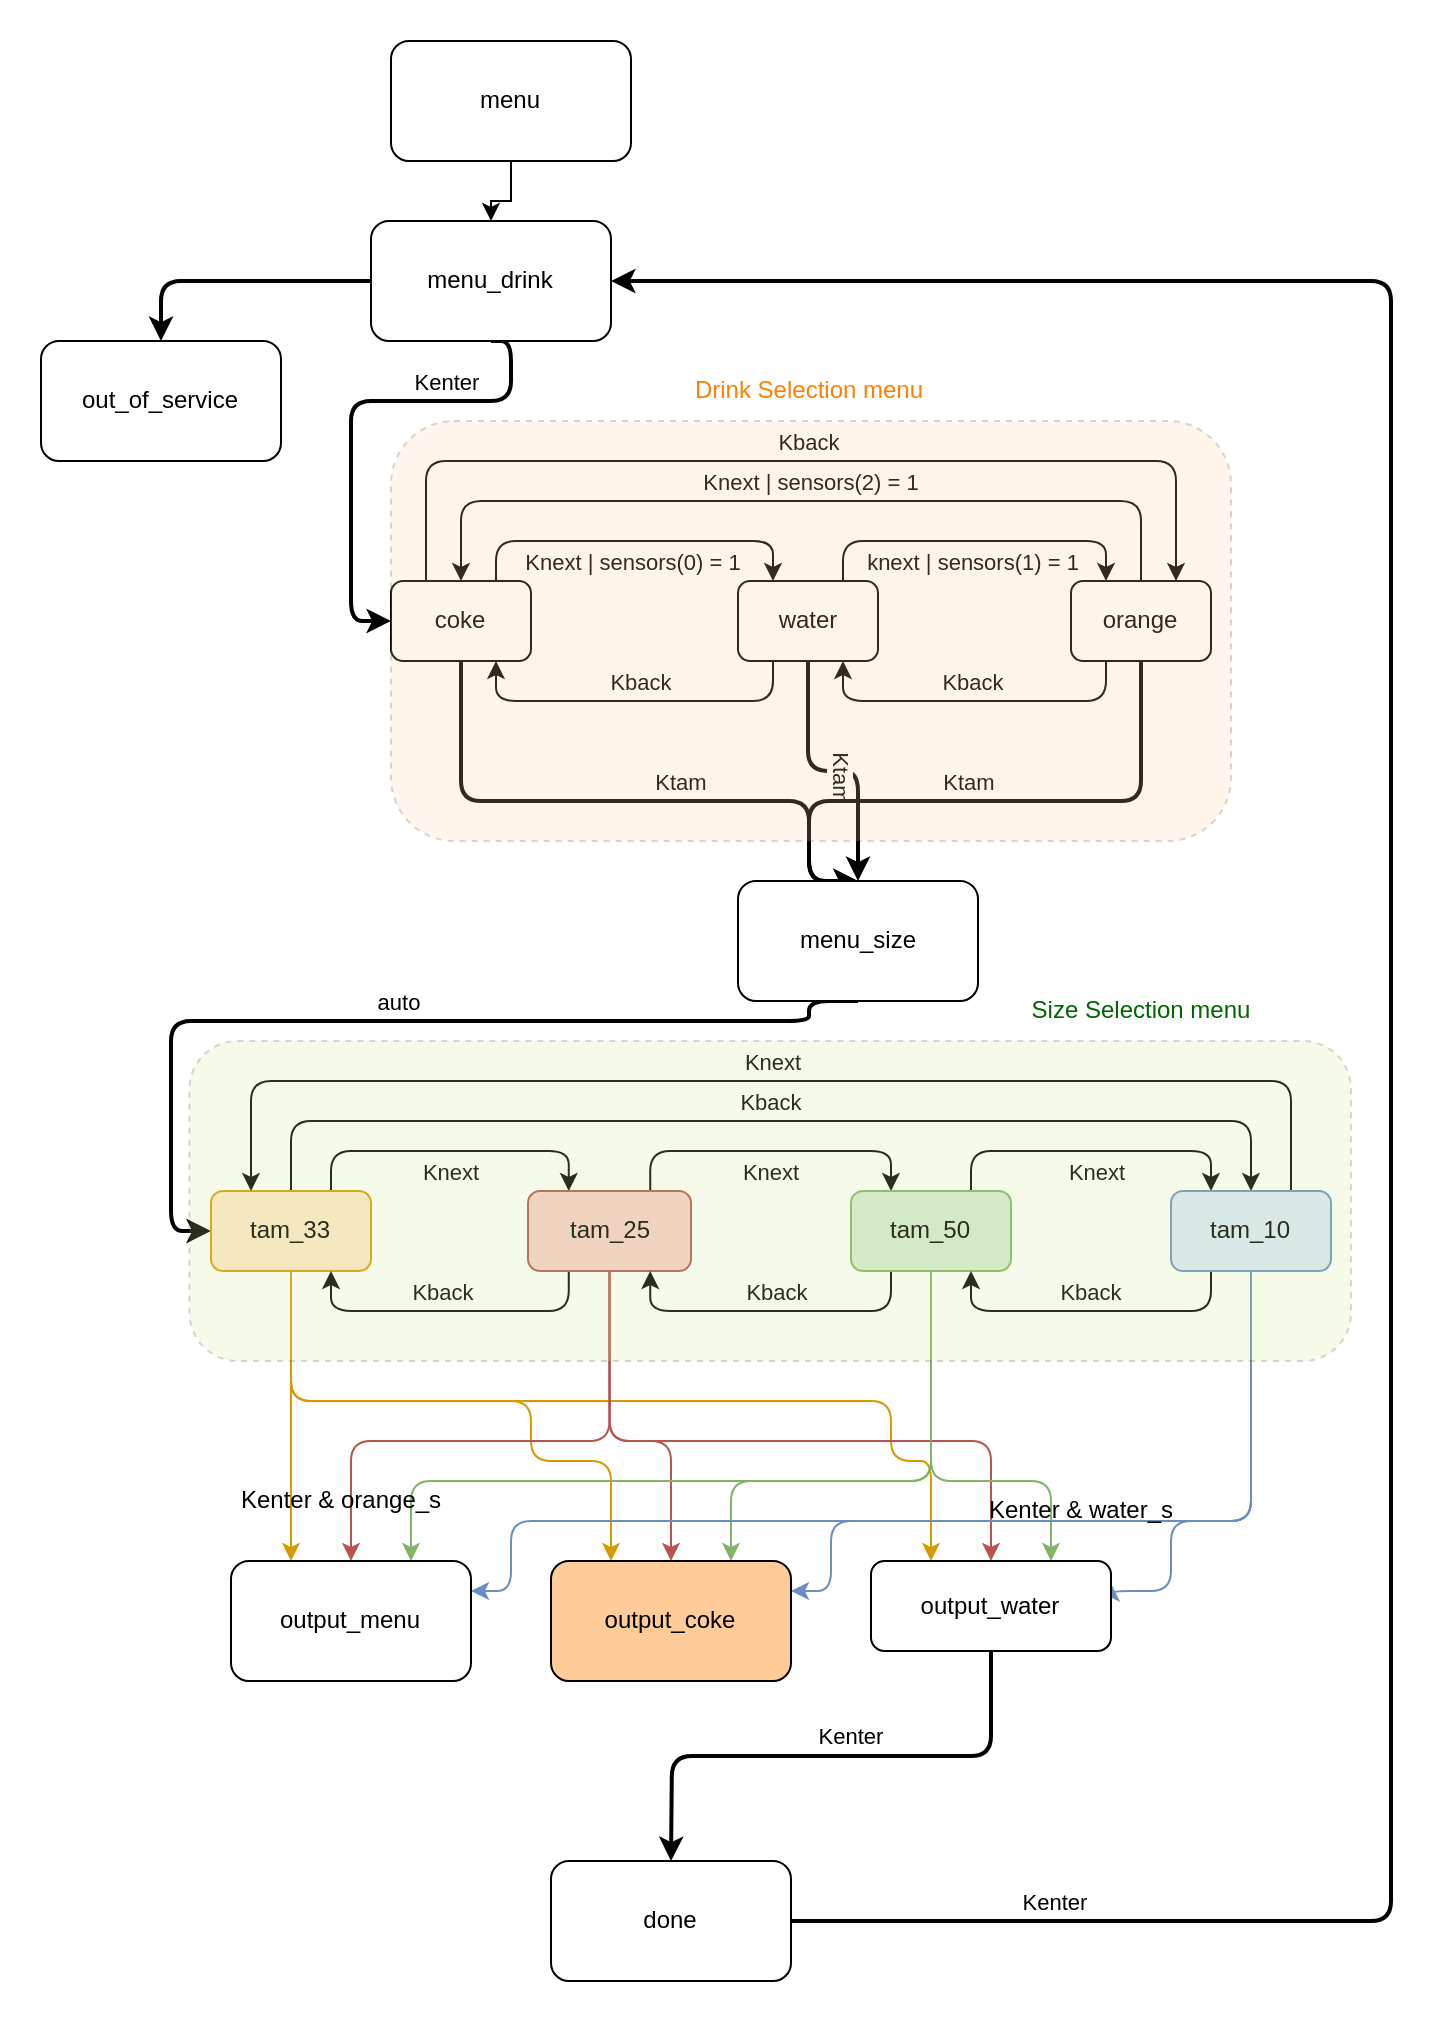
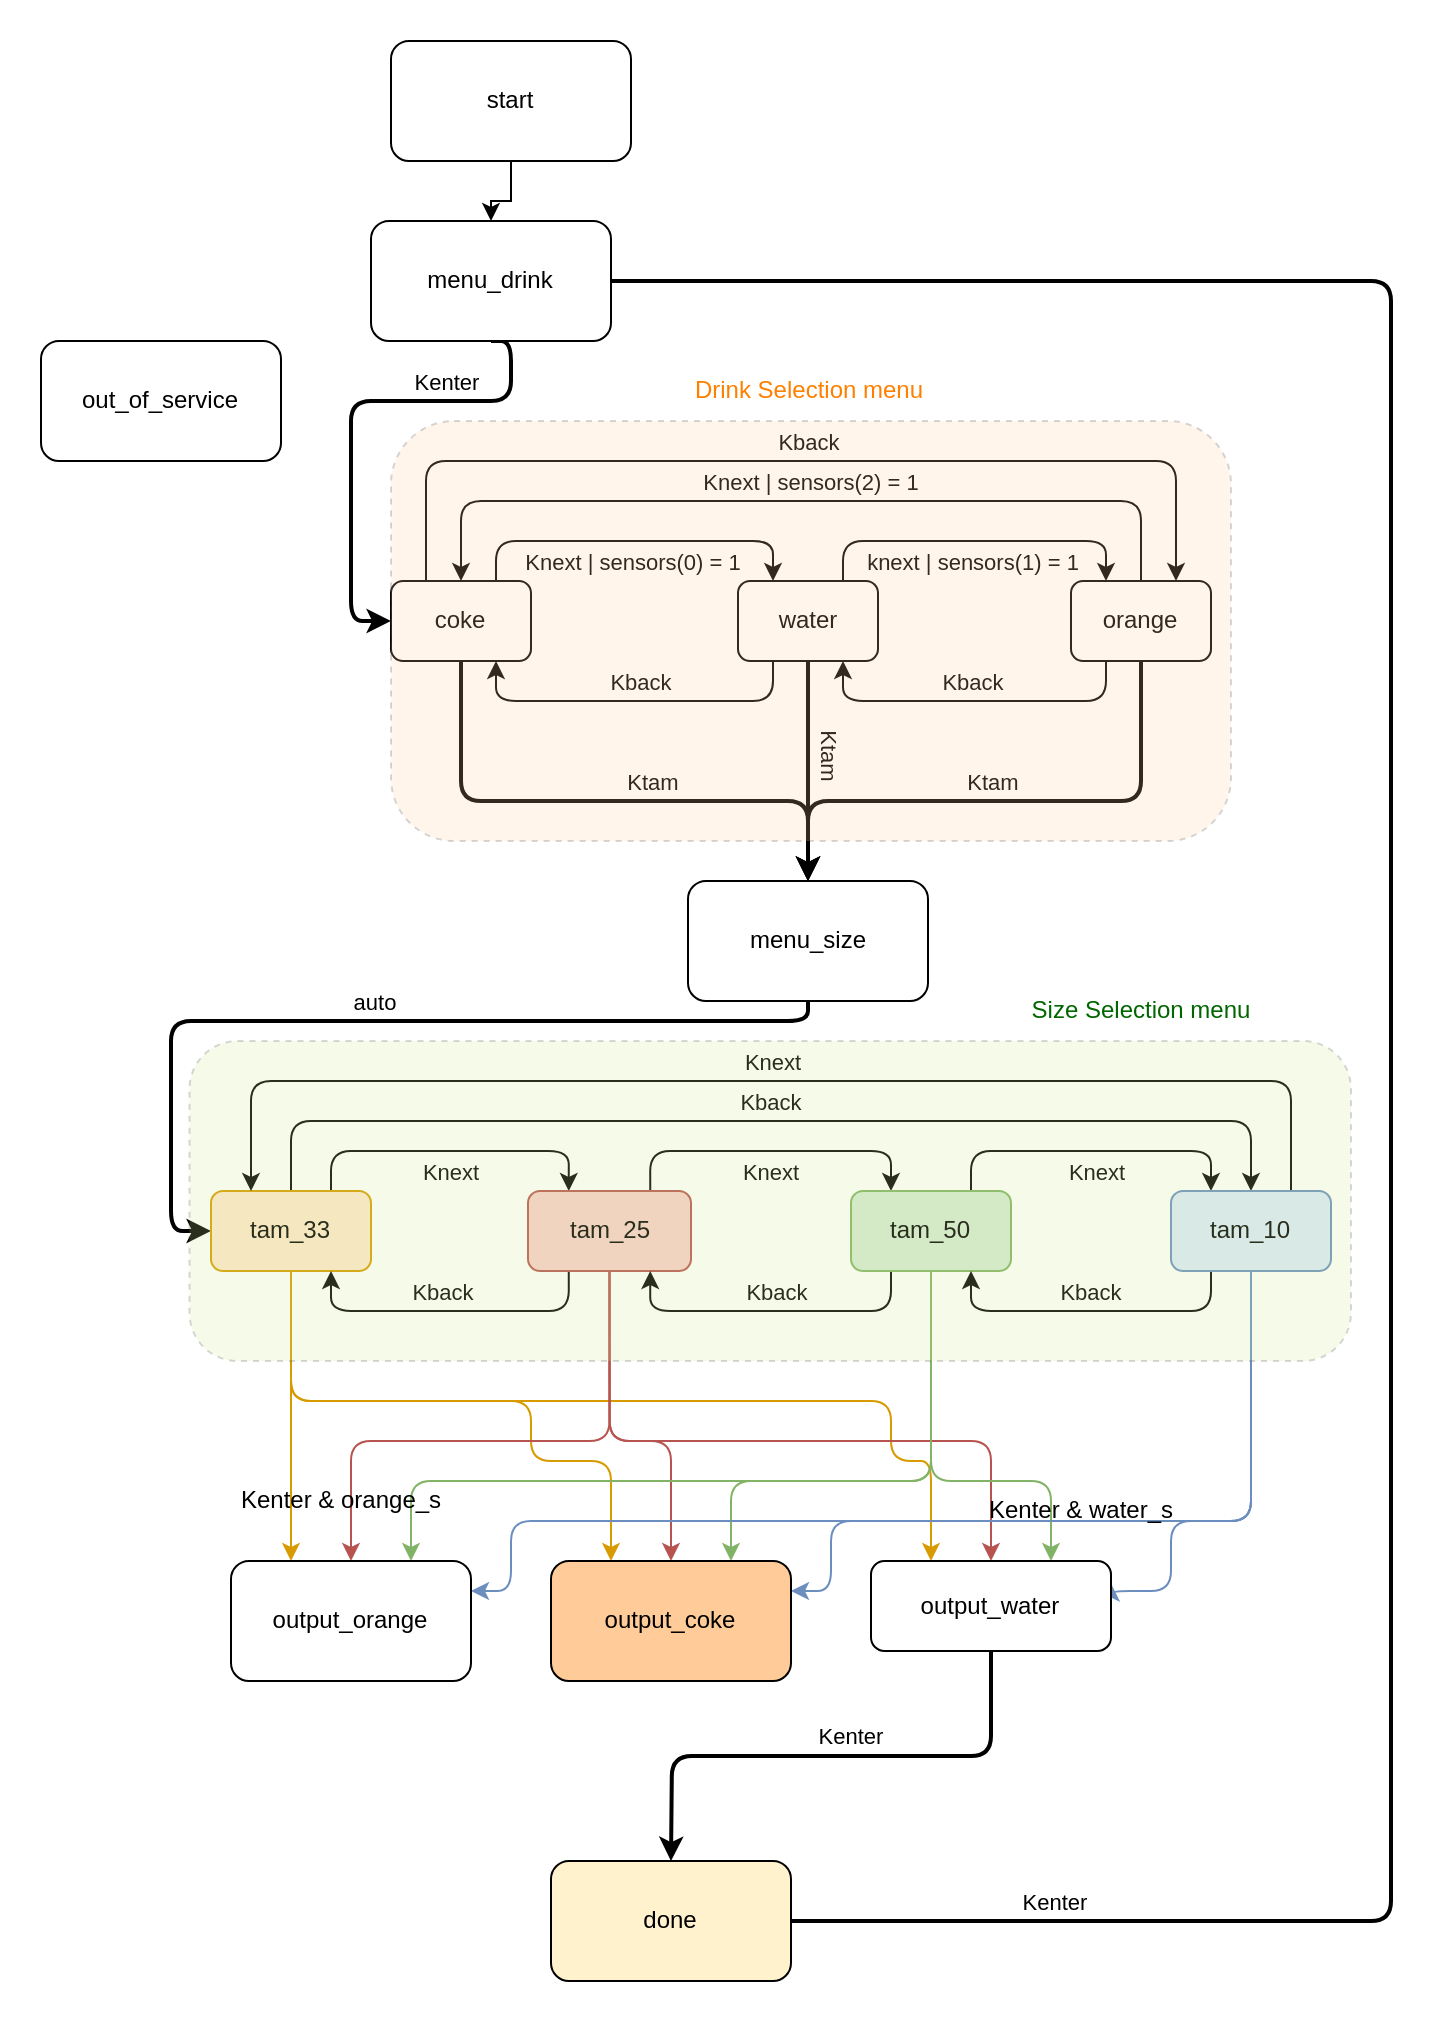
(511, 101) -> (511, 101)
(252, 281) -> none
(630, 281) -> (622, 281)
(858, 941) -> (808, 941)
(351, 1621) -> (351, 1621)
(671, 1921) -> (671, 1921)
